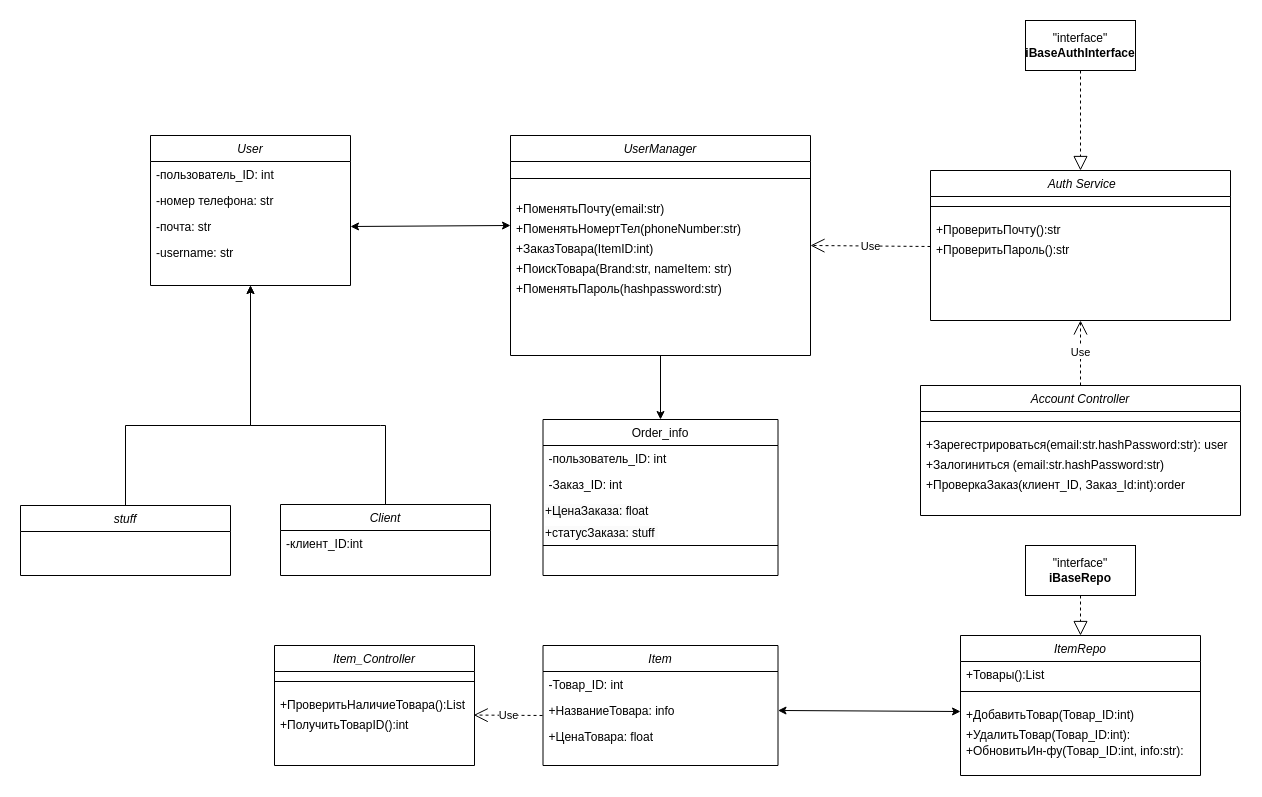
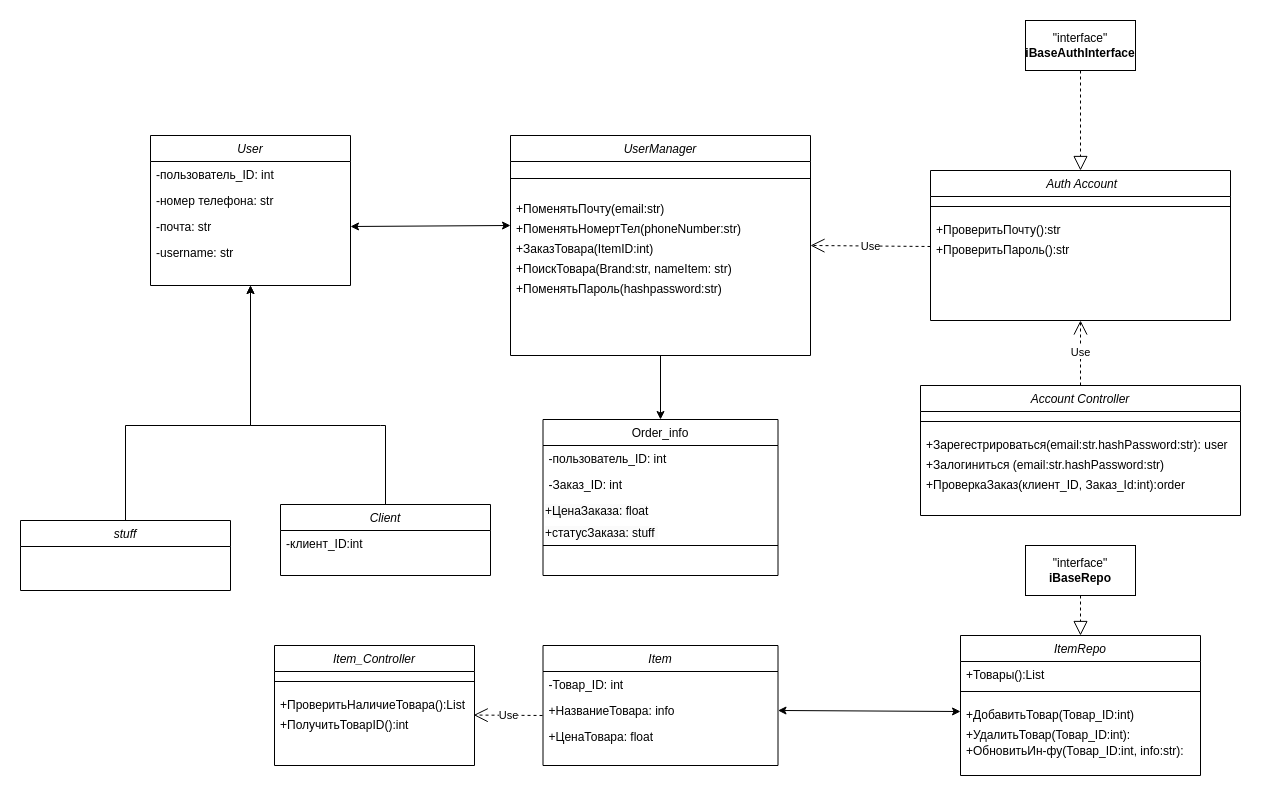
(1080, 184) -> (1080, 184)
(126, 541) -> (126, 556)
